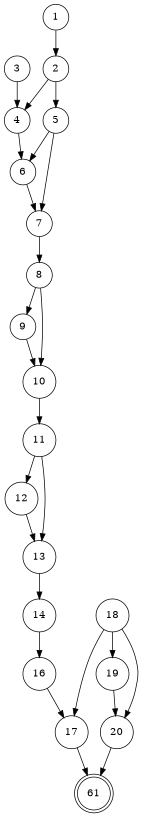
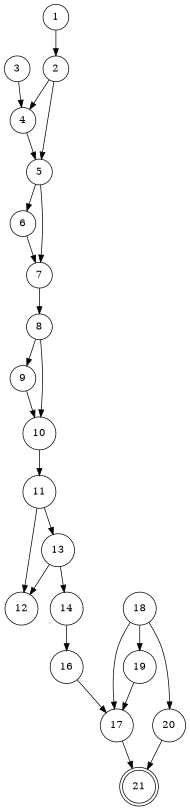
(20, 142) -> (30, 143)
(29, 524) -> (42, 576)
(114, 699) -> (130, 693)
(94, 794) -> (139, 787)
